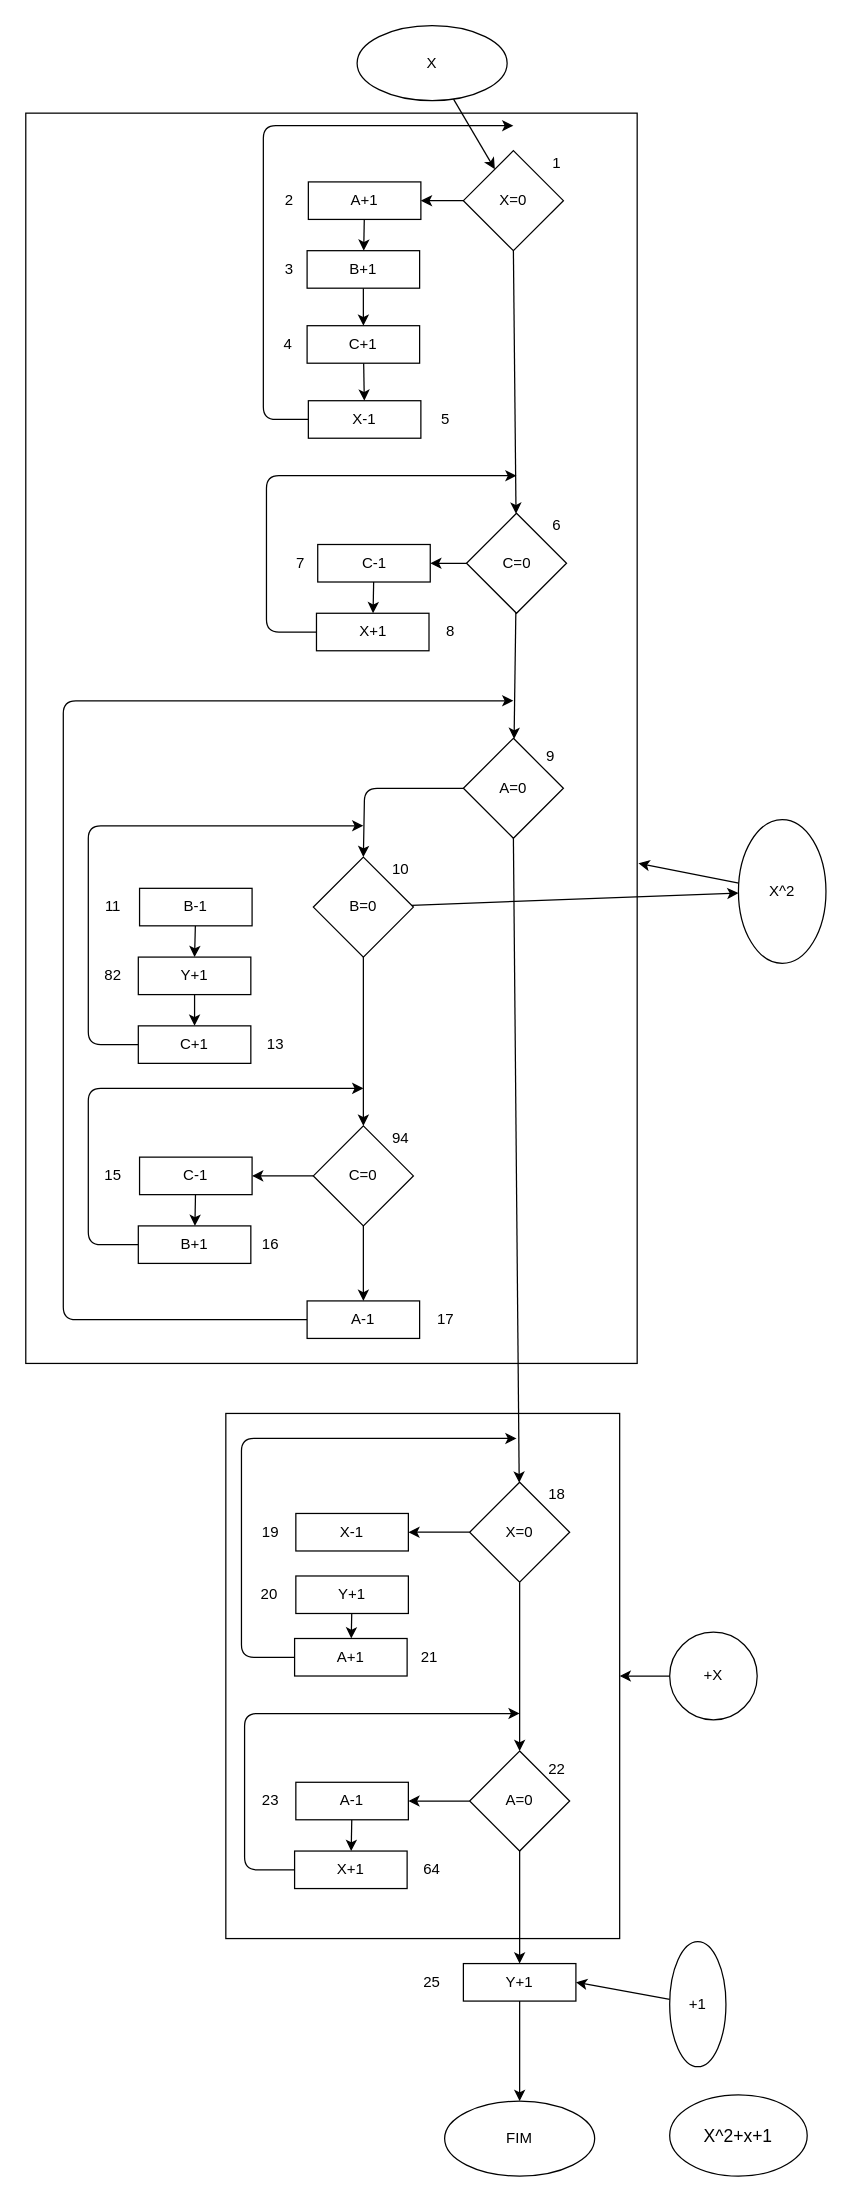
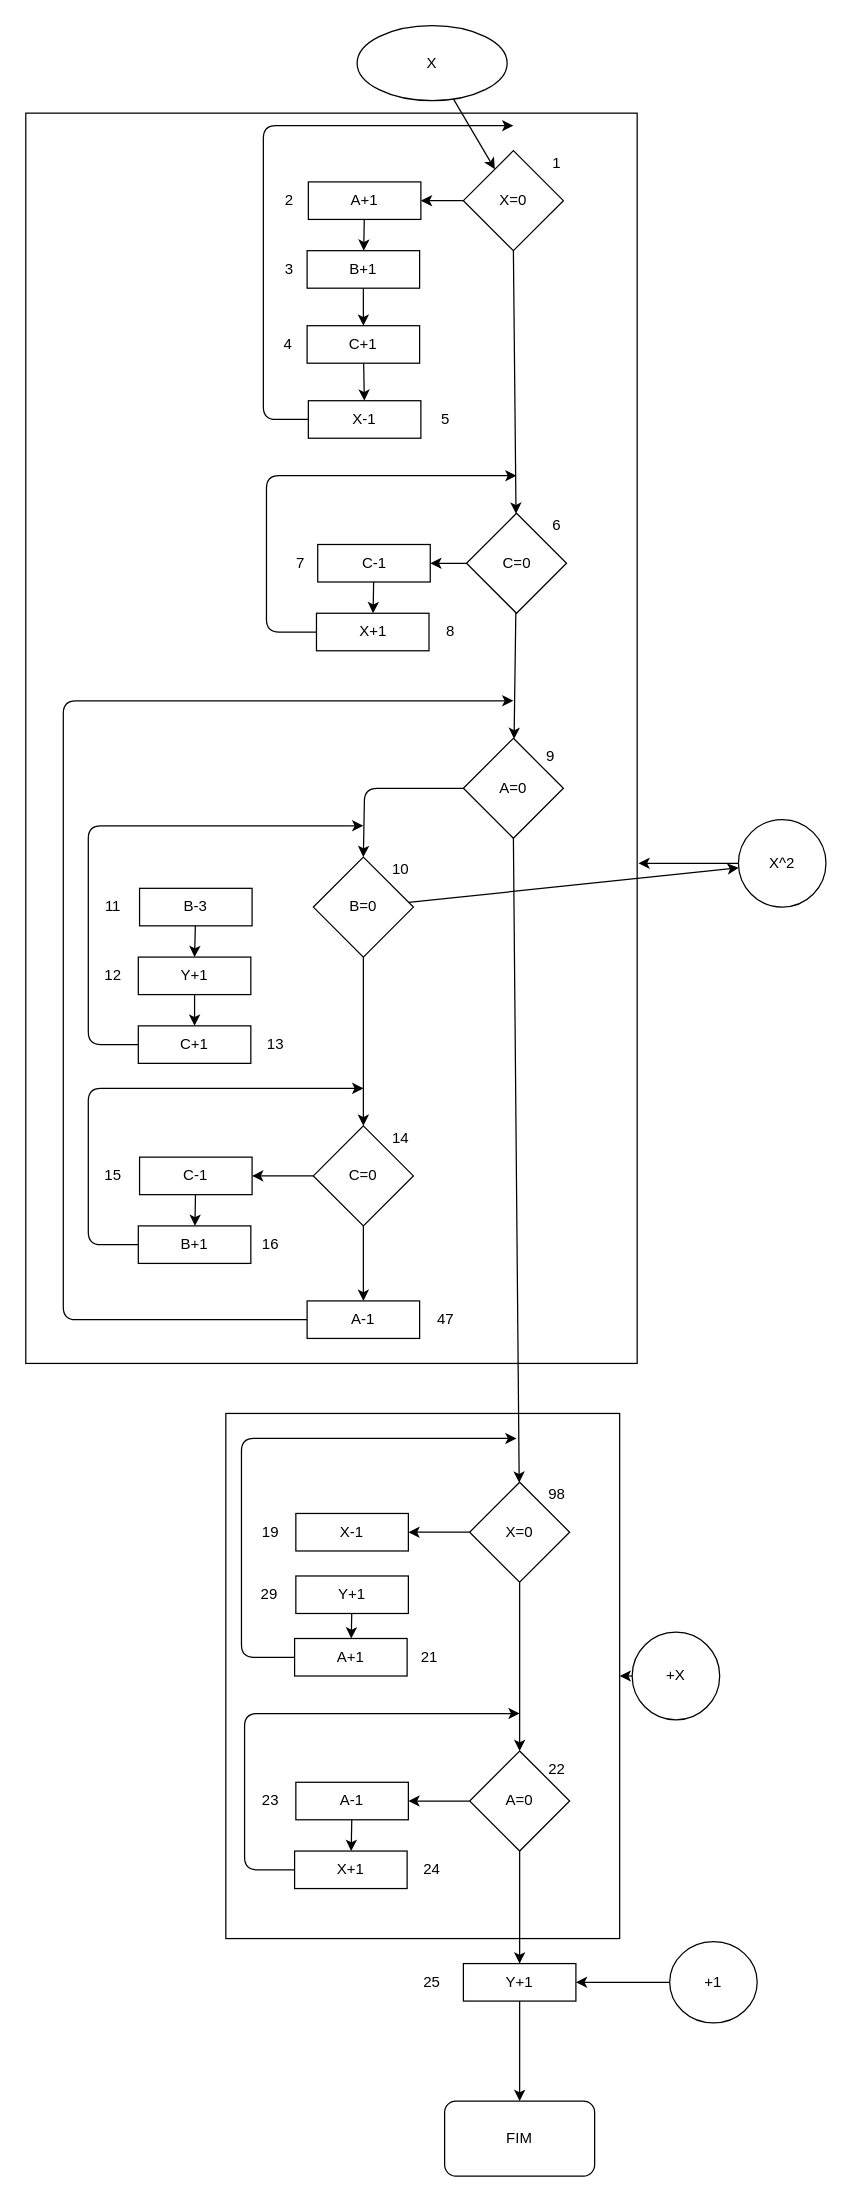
(782, 891) -> (782, 863)
(196, 907) -> (196, 907)
(113, 976) -> (113, 976)
(401, 1138) -> (401, 1138)
(446, 1319) -> (446, 1319)
(557, 1494) -> (557, 1494)
(269, 1594) -> (269, 1594)
(713, 1676) -> (676, 1676)
(432, 1869) -> (432, 1869)
(698, 2004) -> (713, 1982)
(738, 2135) -> none
(519, 2138) -> (519, 2138)
